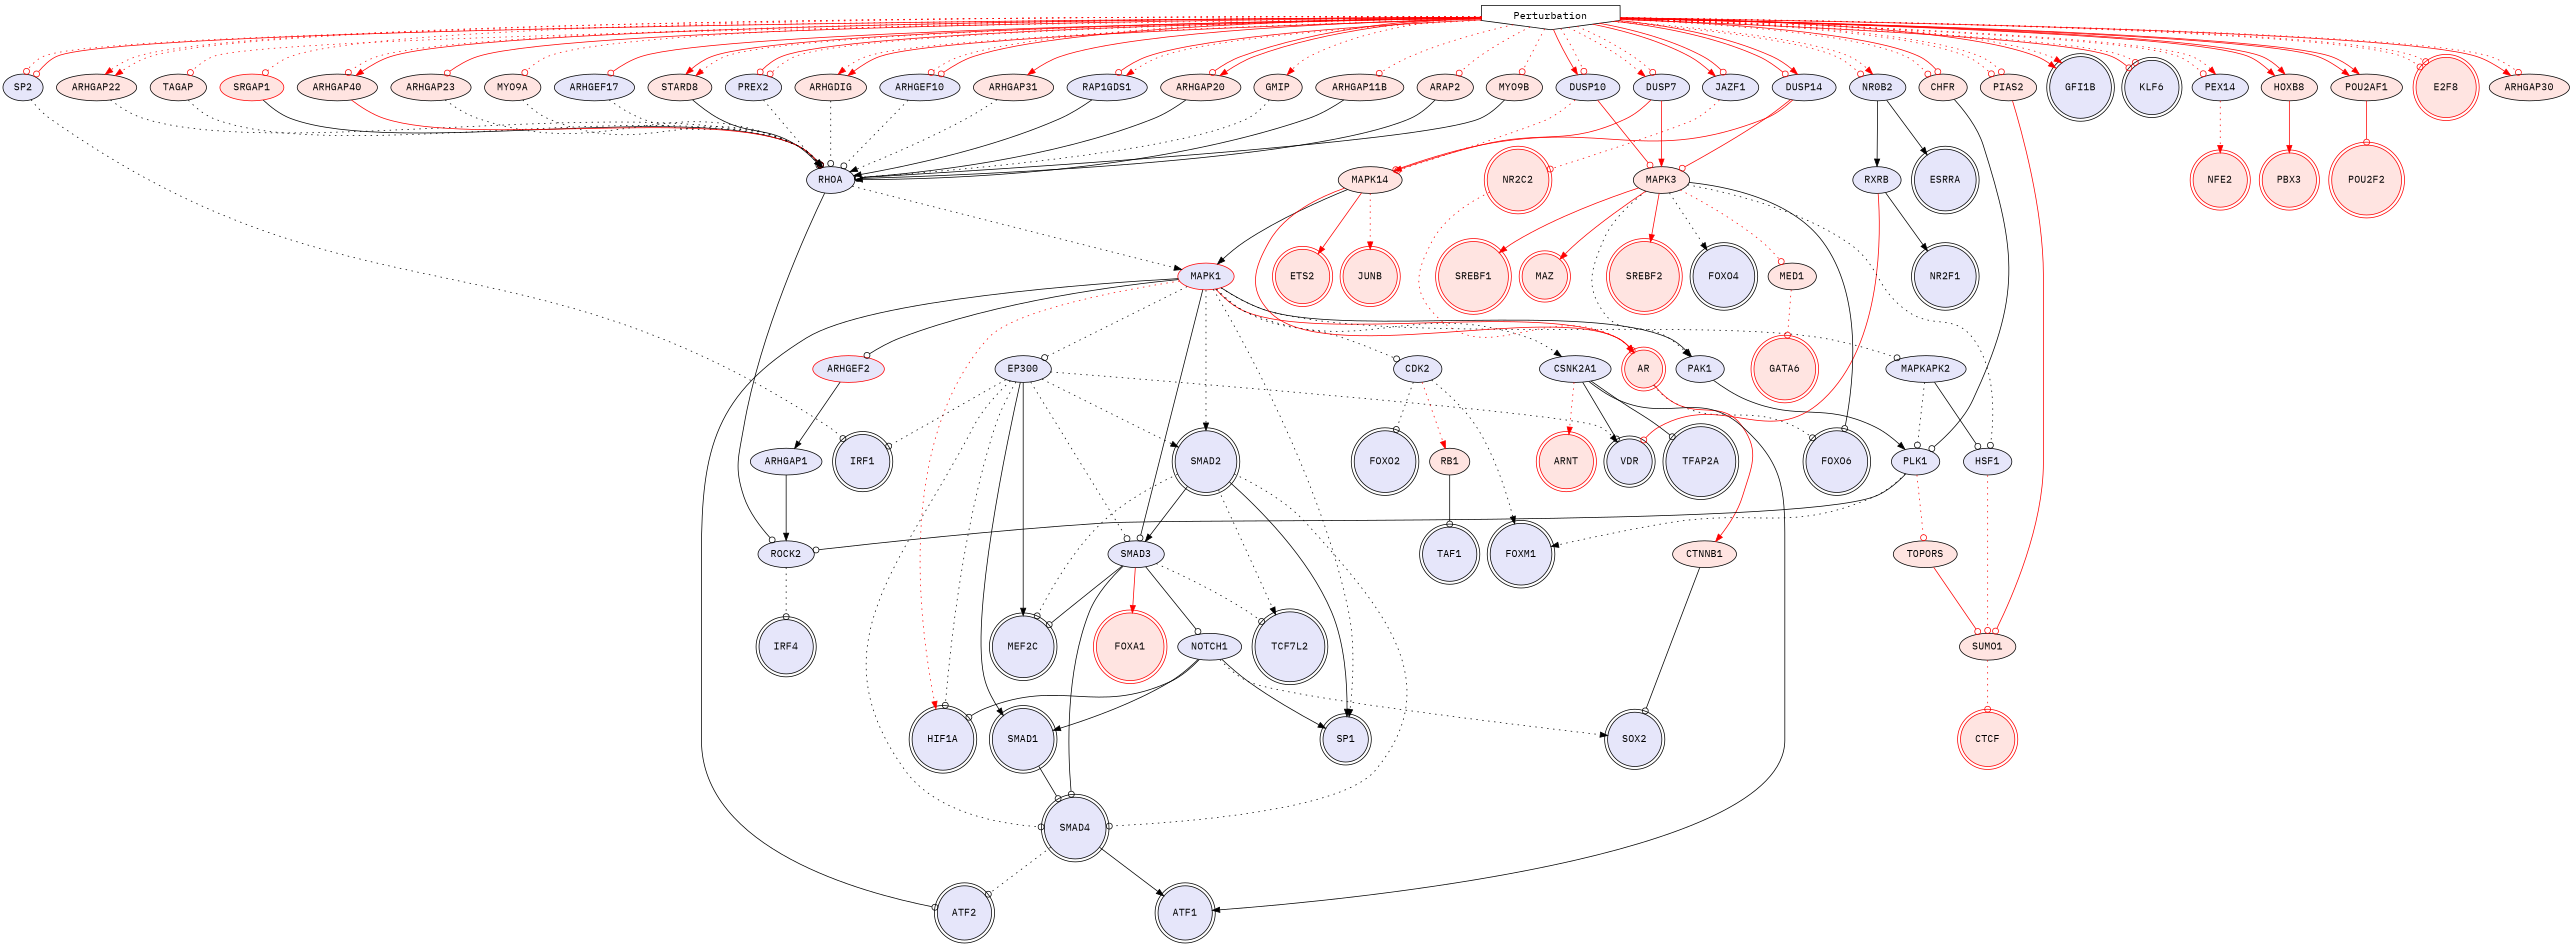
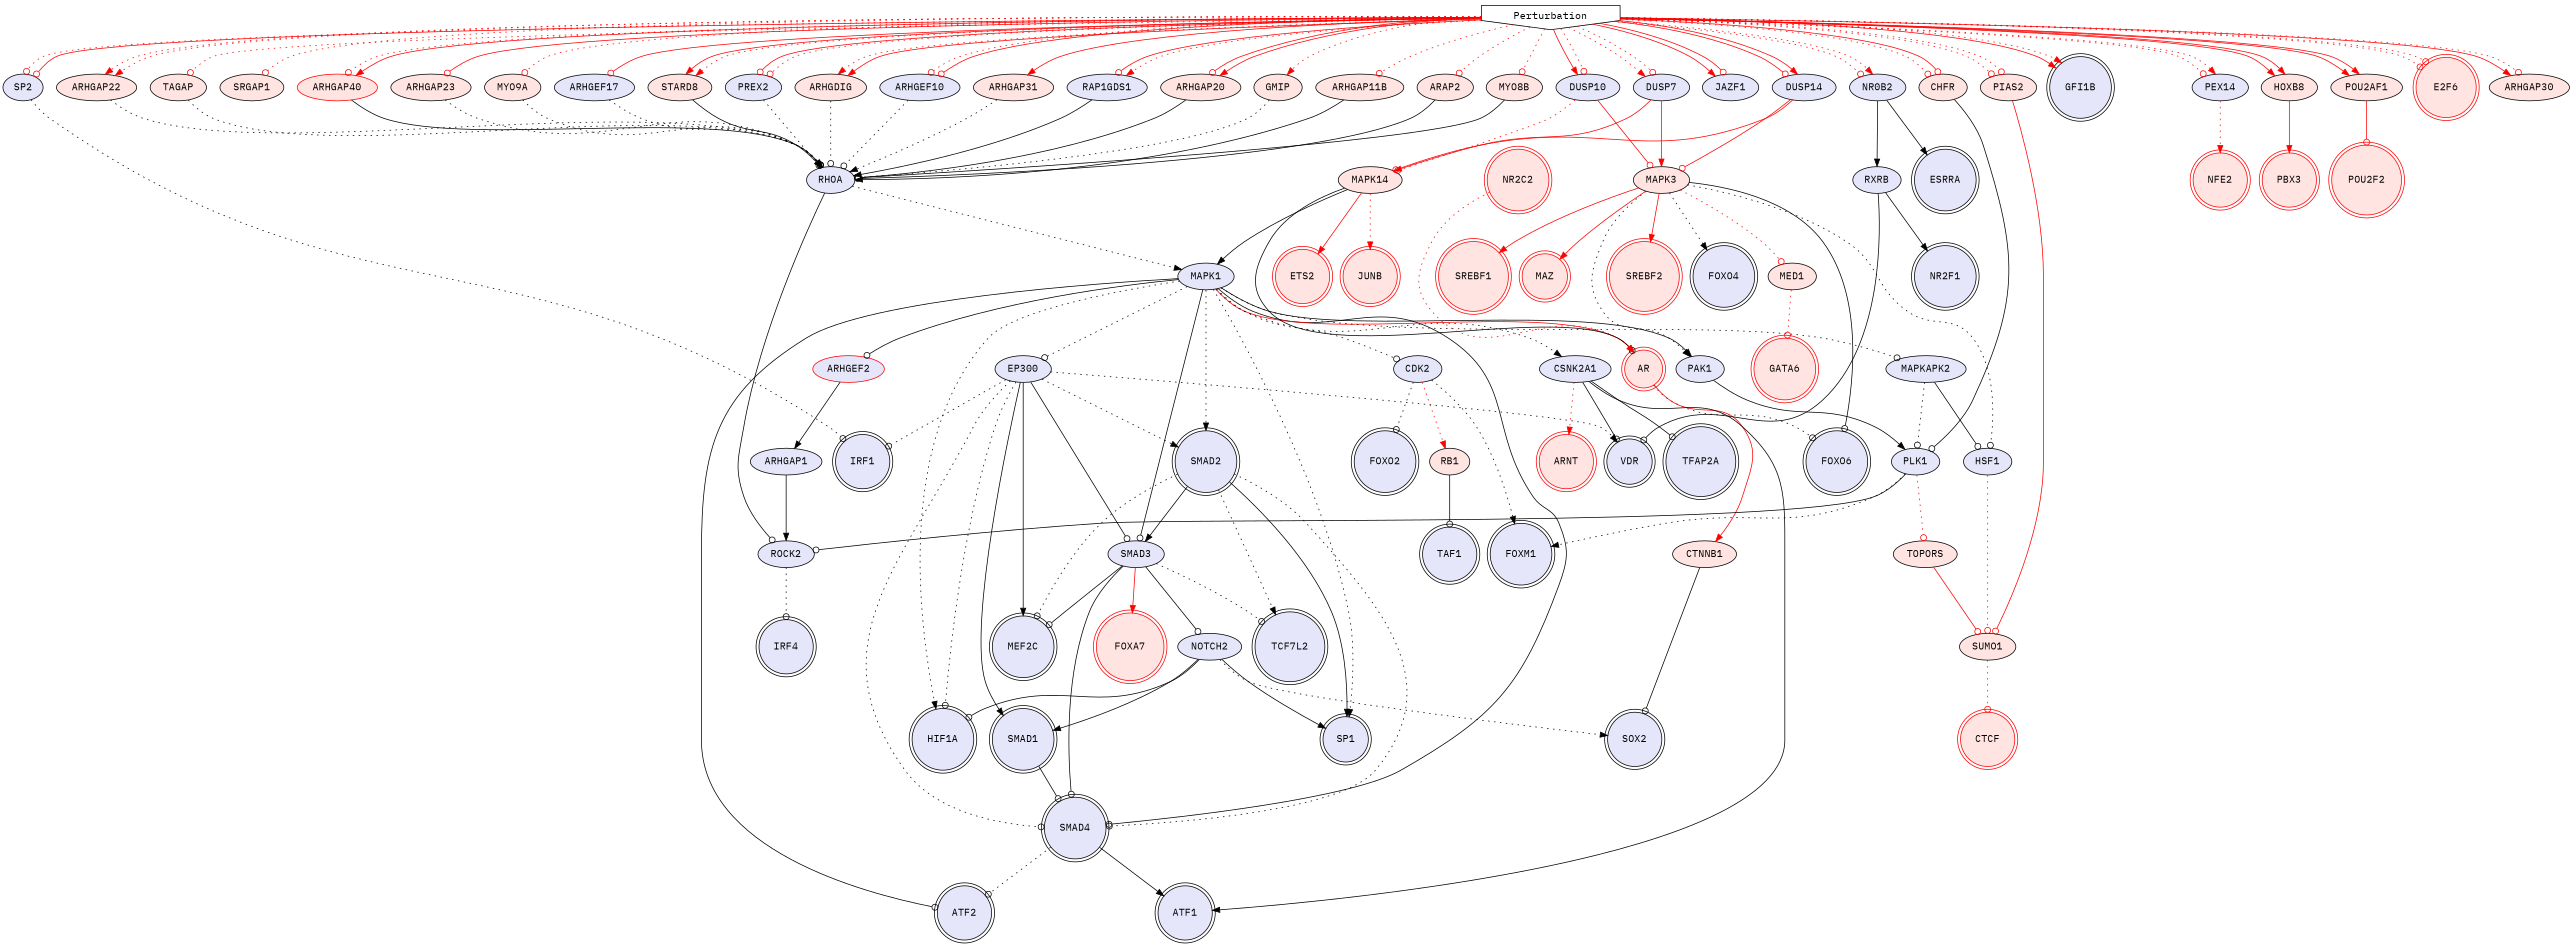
(252, 87) -> (252, 87)
(337, 87) -> (337, 87)
(1514, 87) -> (1514, 87)
(2152, 87) -> none
(2446, 87) -> (2446, 87)
(586, 129) -> (586, 129)
(541, 130) -> none
(1652, 135) -> none
(1206, 276) -> (1206, 276)
(1364, 335) -> (1364, 335)
(1833, 388) -> (1833, 388)
(950, 401) -> (950, 401)
(1078, 459) -> (1078, 459)
none -> (1556, 593)
(1130, 647) -> (1130, 647)
(1210, 647) -> (1210, 647)
